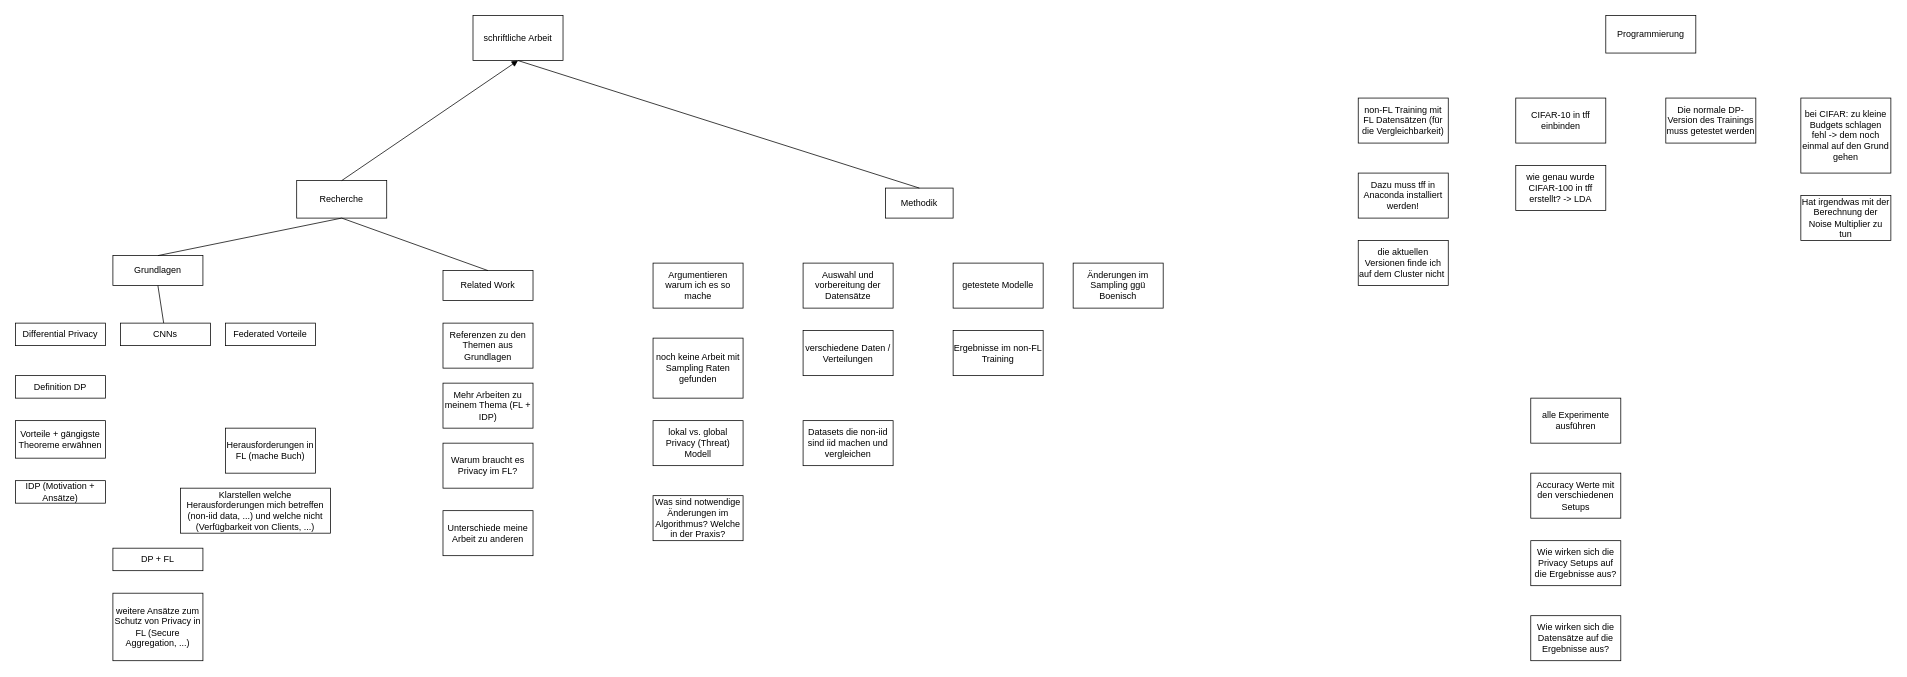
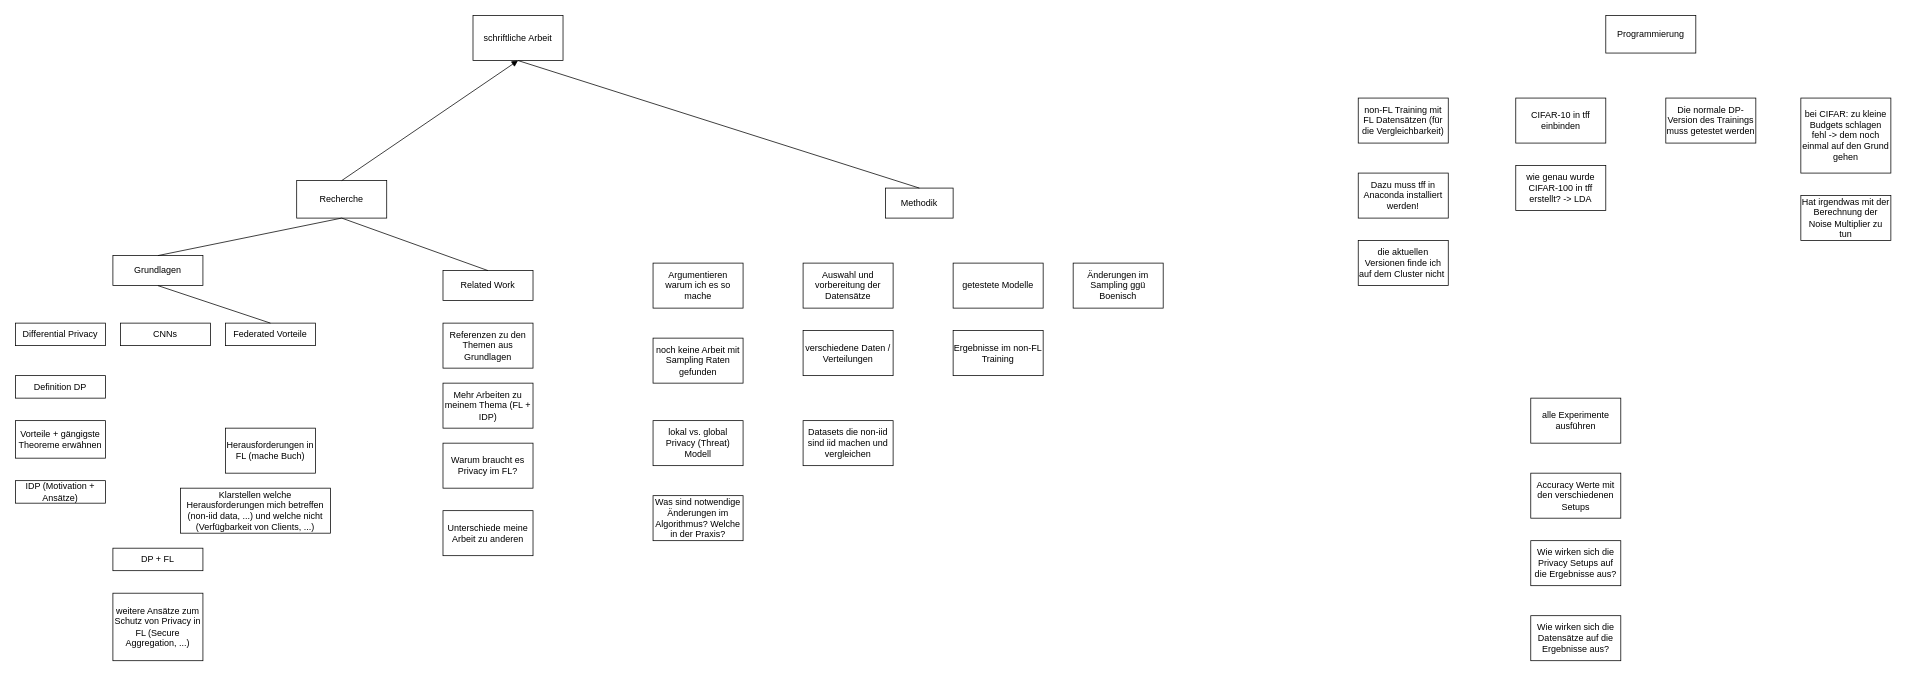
(161, 304) -> (214, 304)
(698, 368) -> (698, 360)
